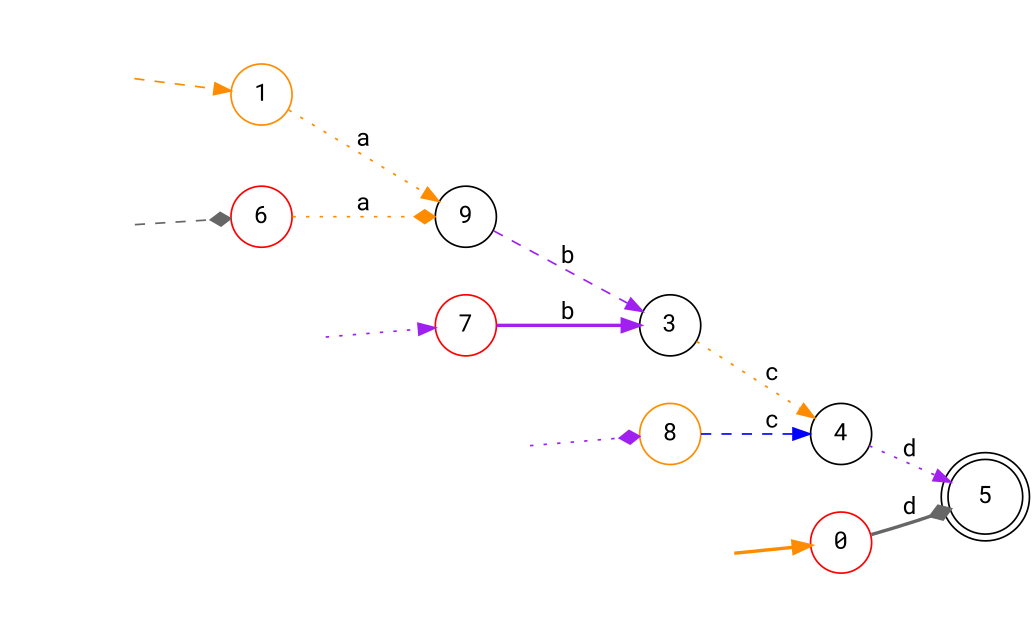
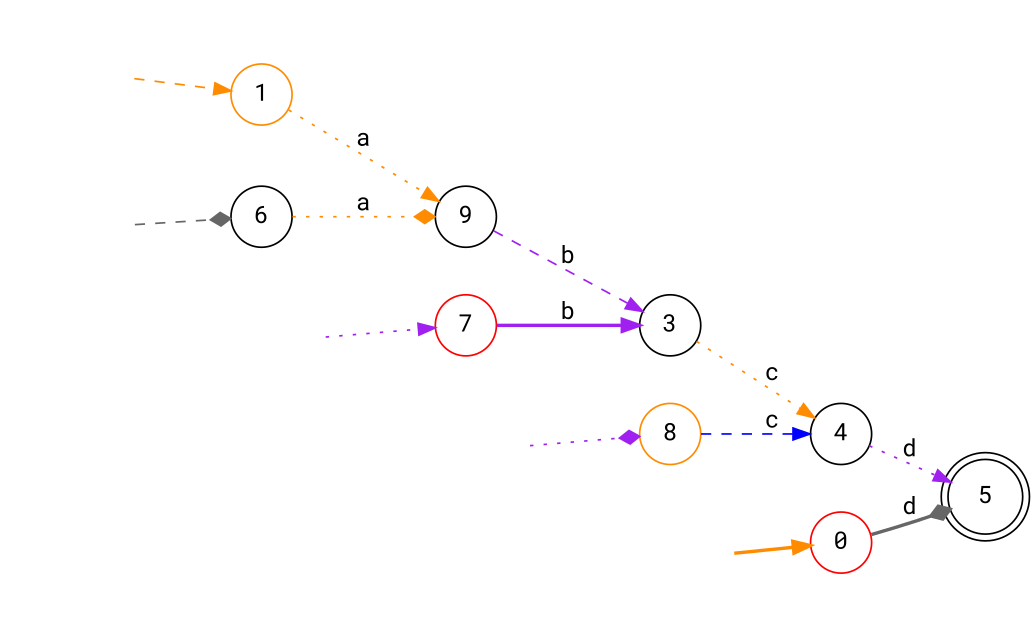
(262, 217) -> (262, 217)
